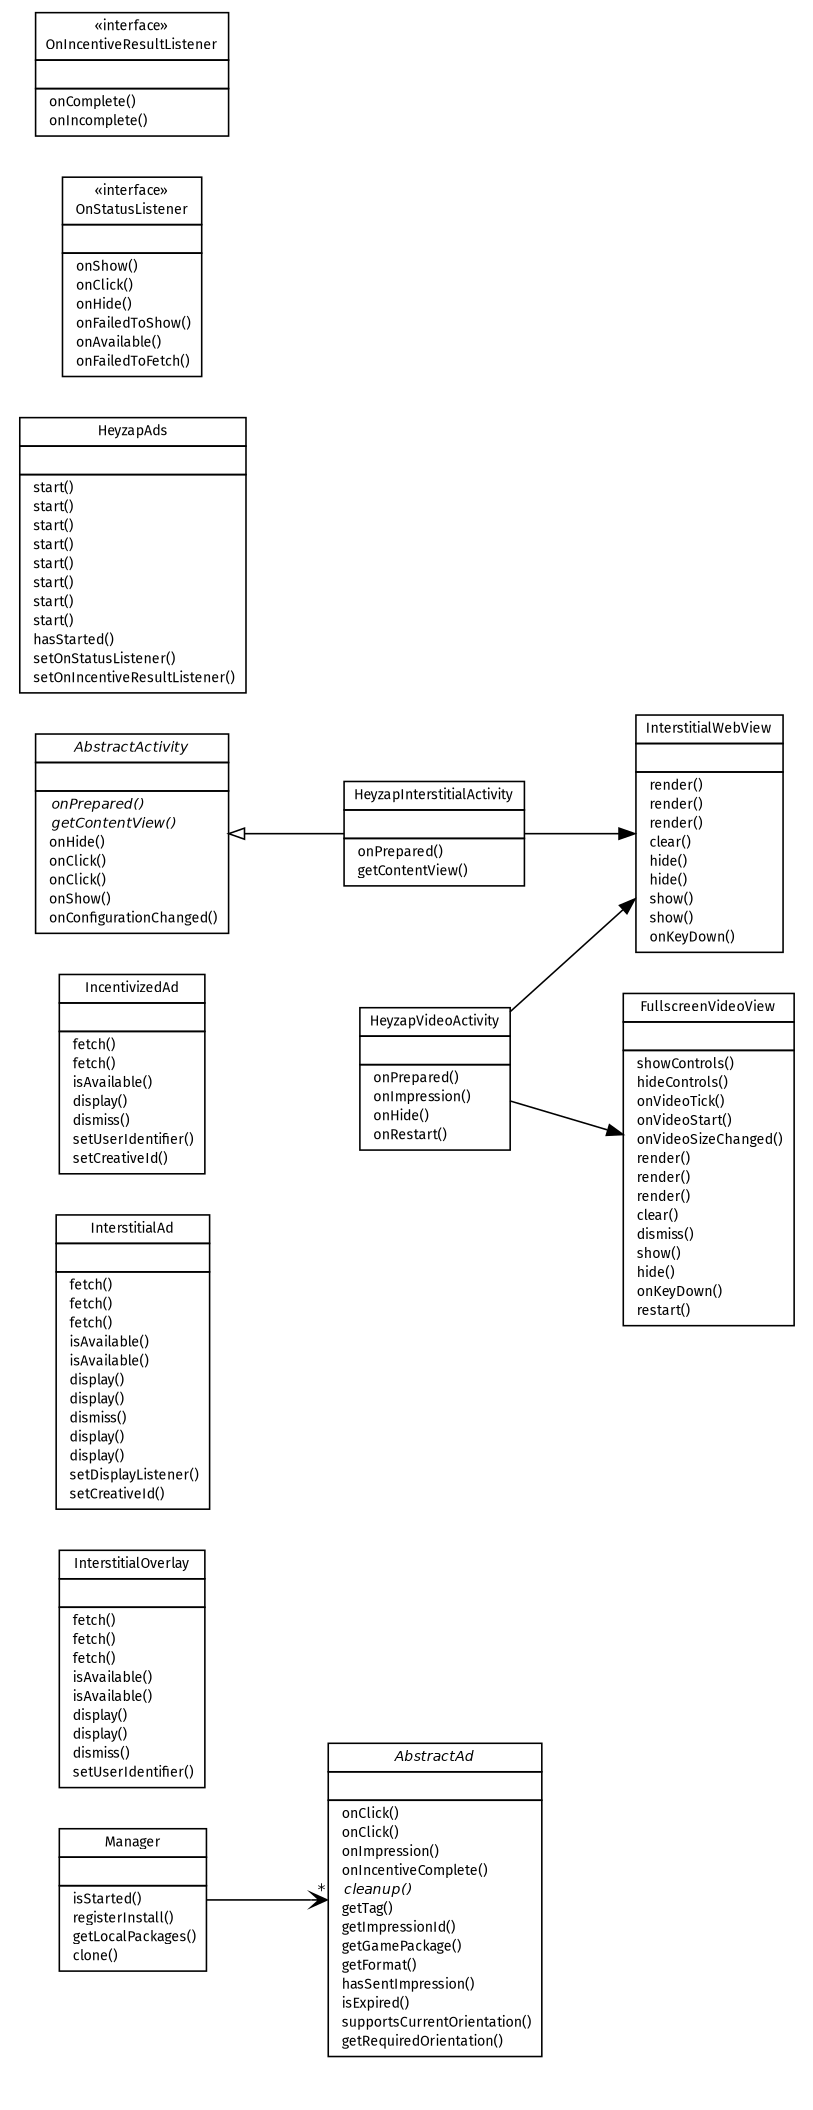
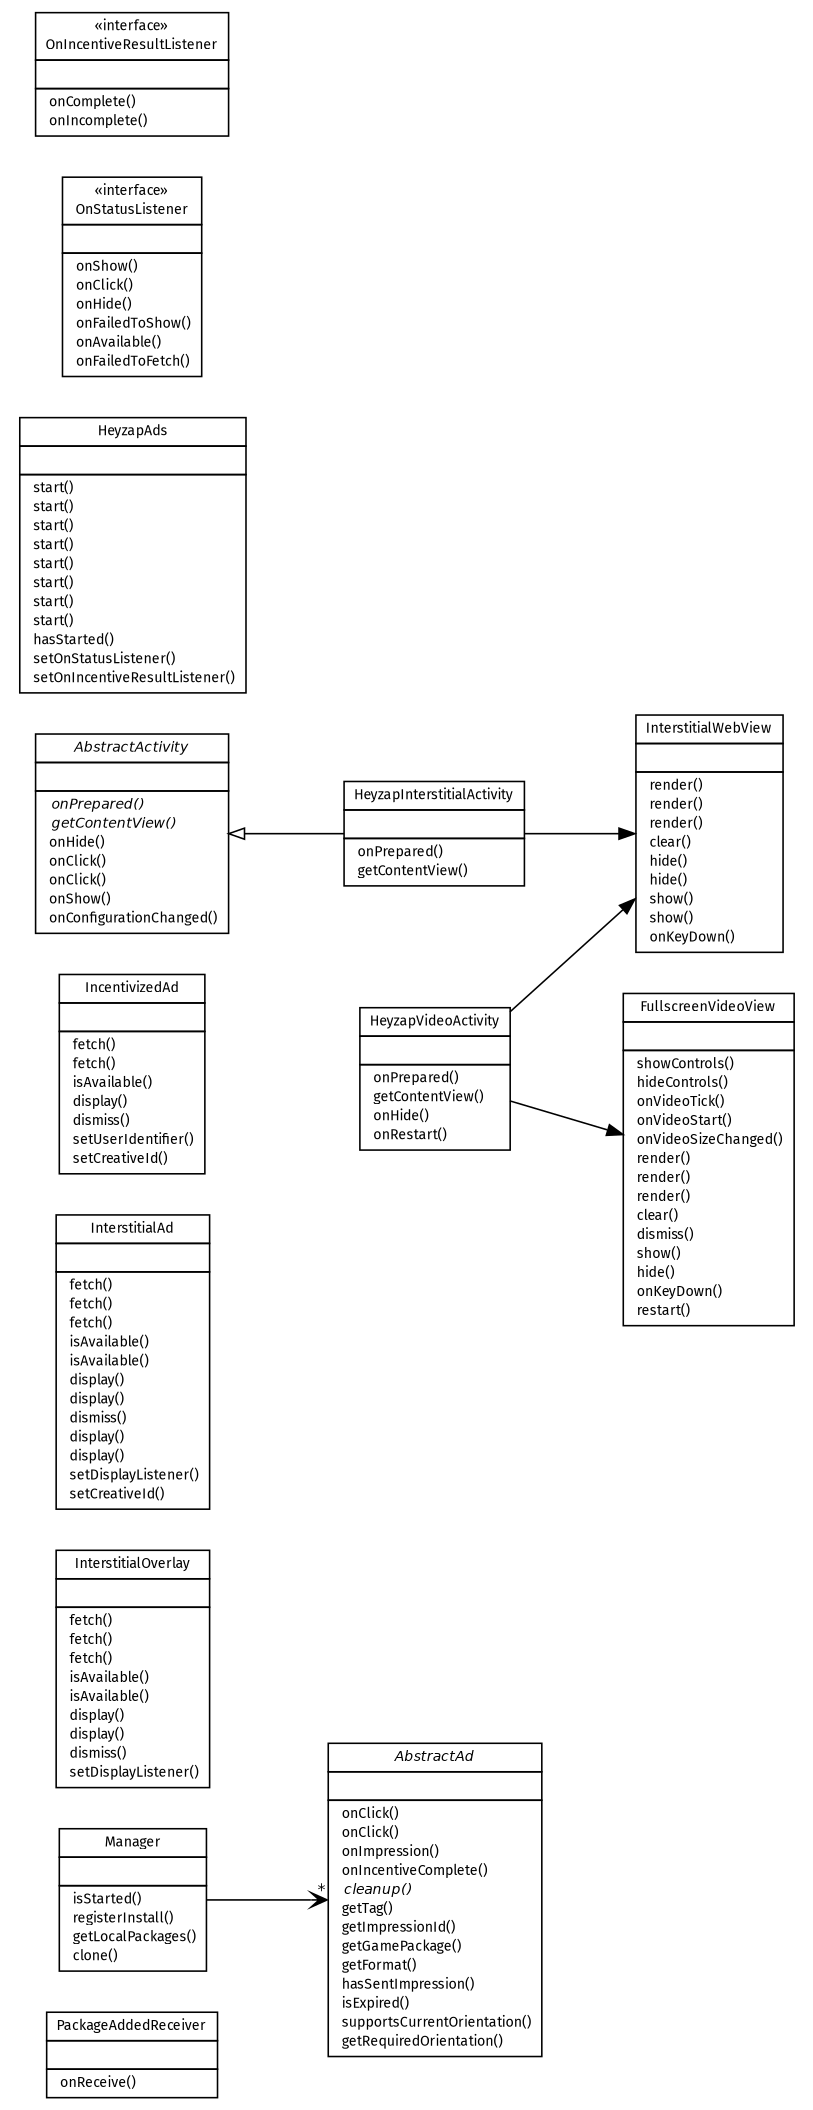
(421, 1097) -> (427, 1097)
(132, 1773) -> (133, 1773)
none -> (132, 2055)
